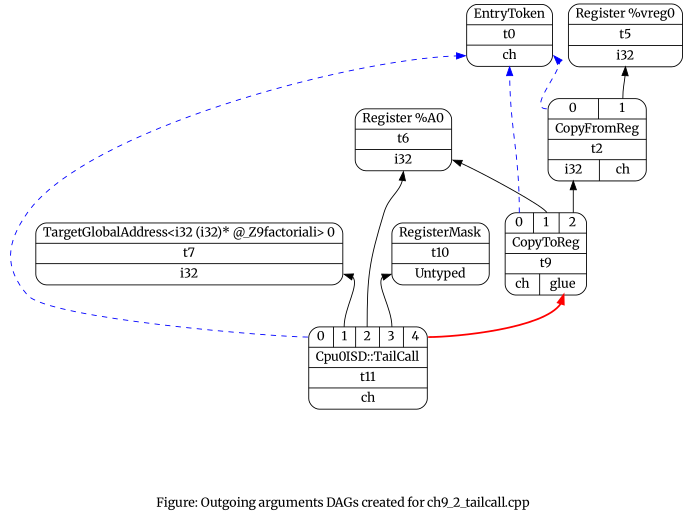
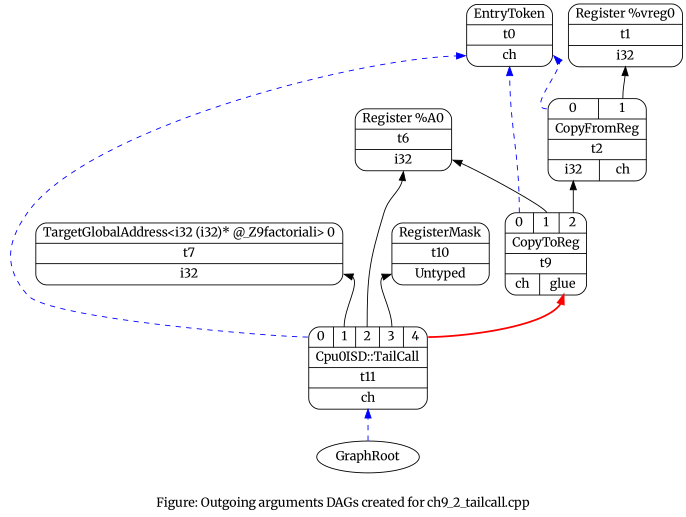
(625, 35) -> (625, 35)
none -> (368, 457)
